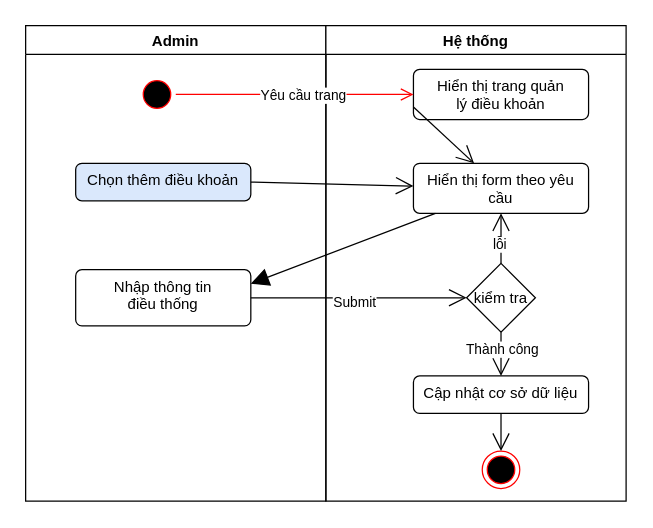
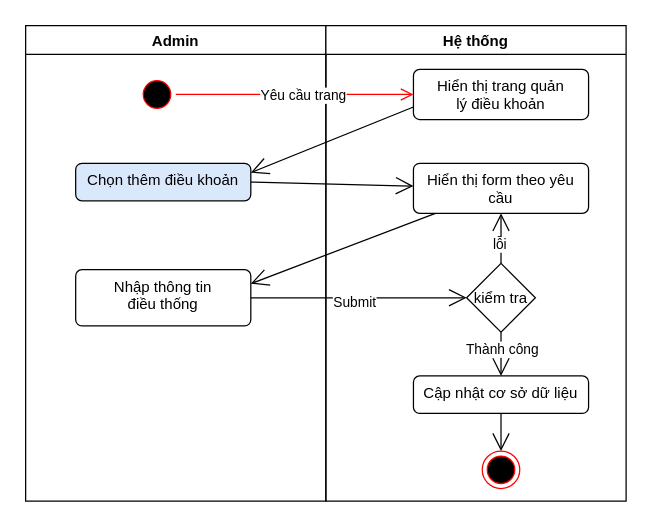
(442, 134) -> (333, 139)
(268, 277) -> (262, 279)
